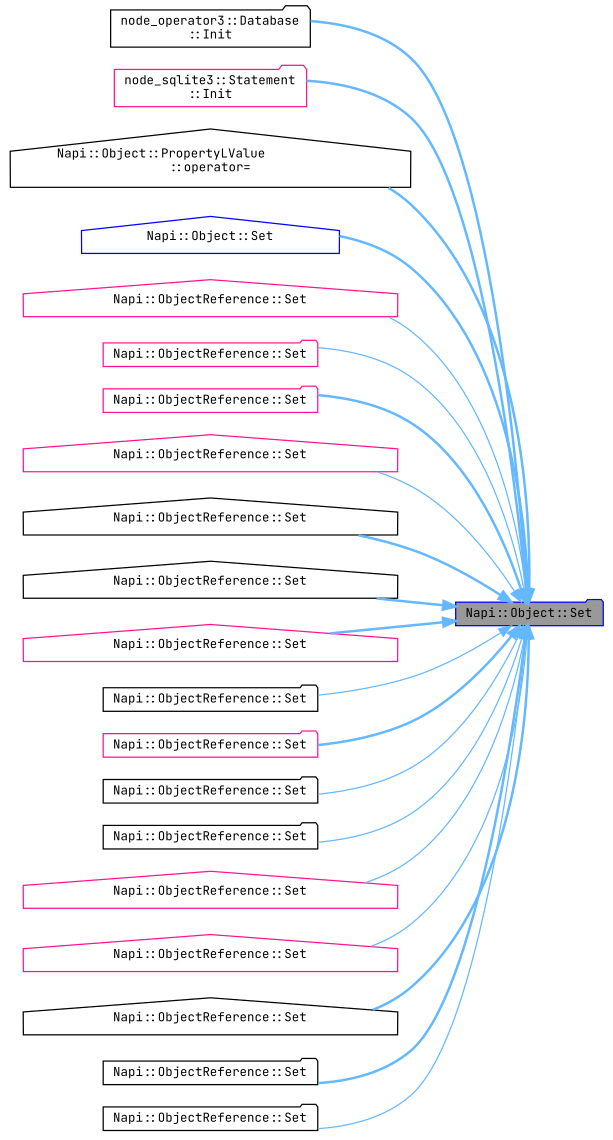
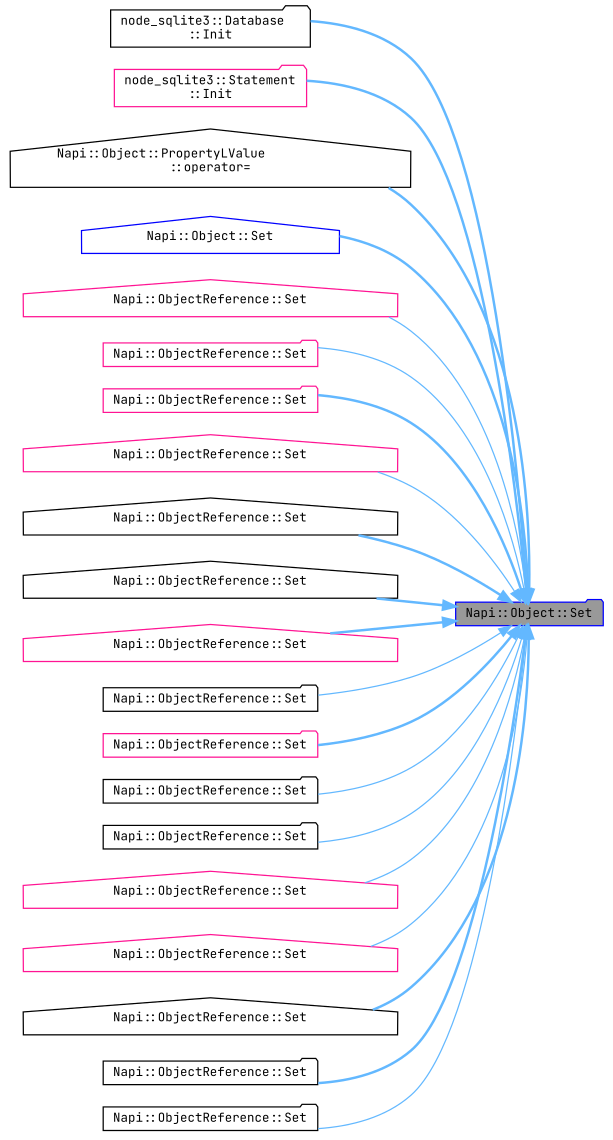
(210, 29) -> (210, 29)
